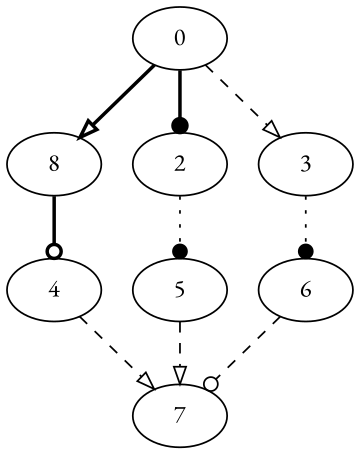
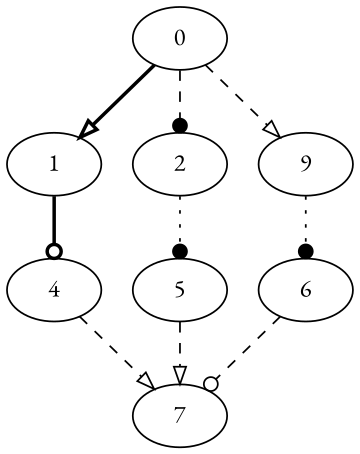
(180, 94) -> (180, 94)
(54, 164) -> (54, 164)
(306, 164) -> (306, 164)
